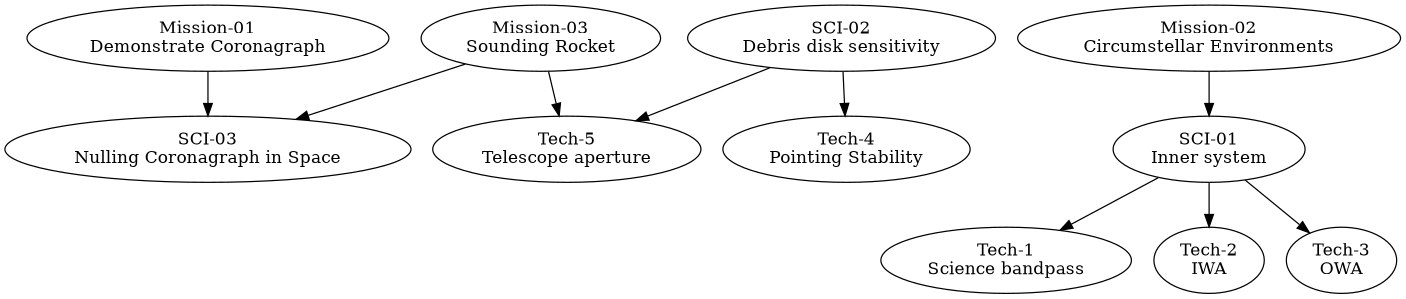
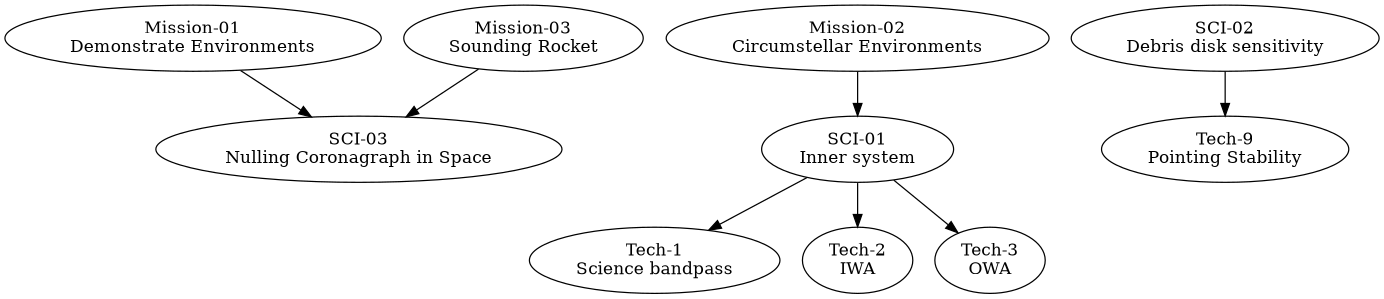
(208, 38) -> (193, 38)
(567, 149) -> none
(847, 149) -> (1225, 149)
